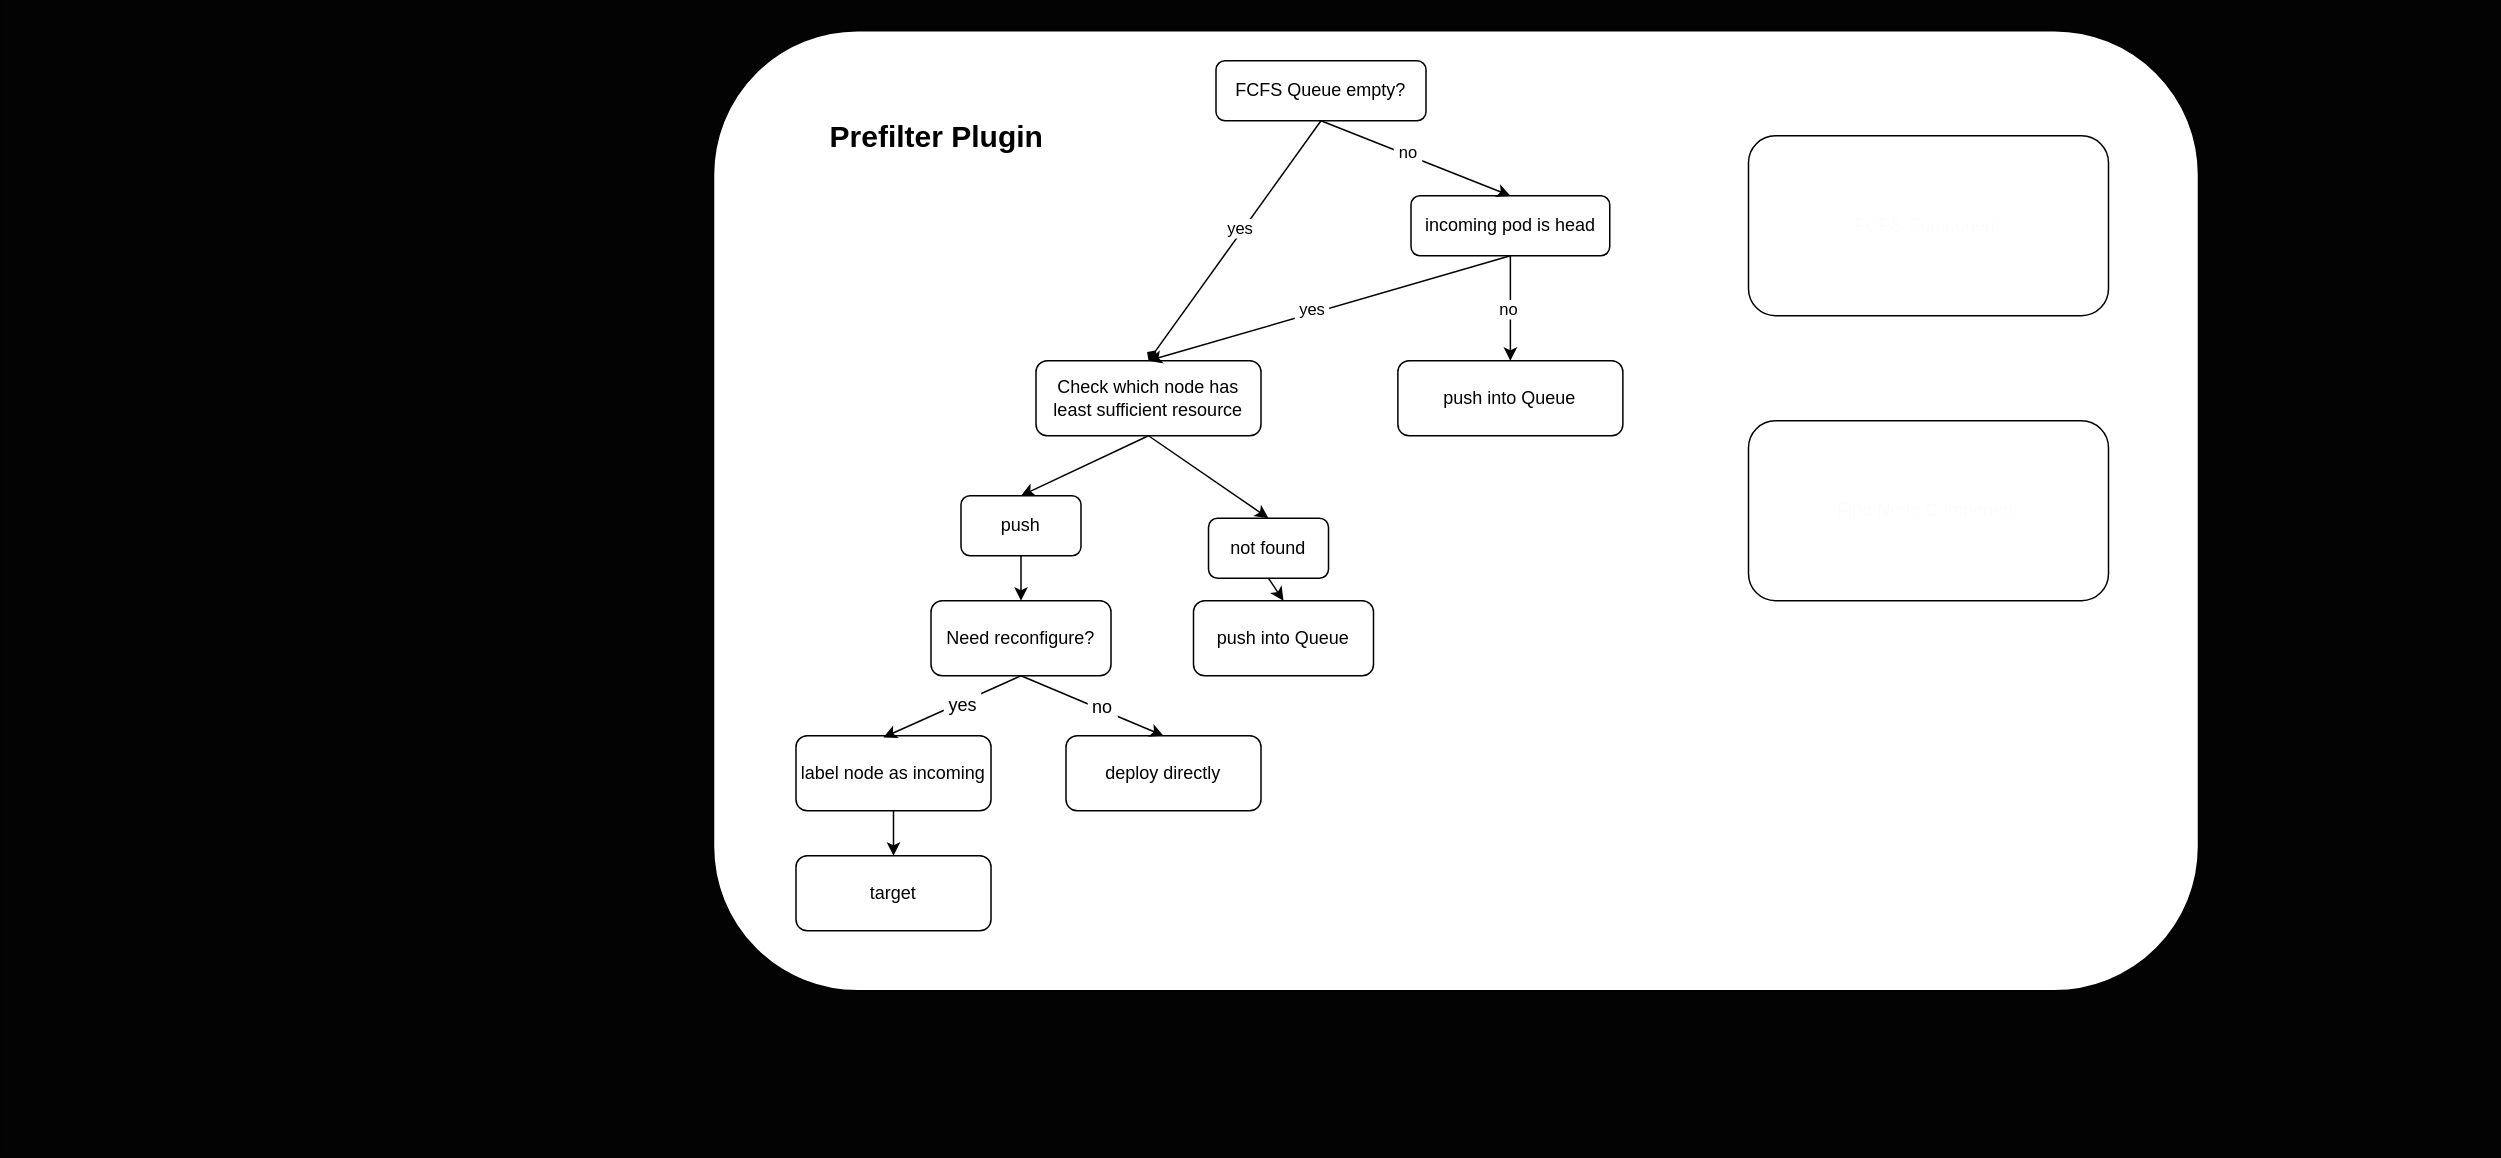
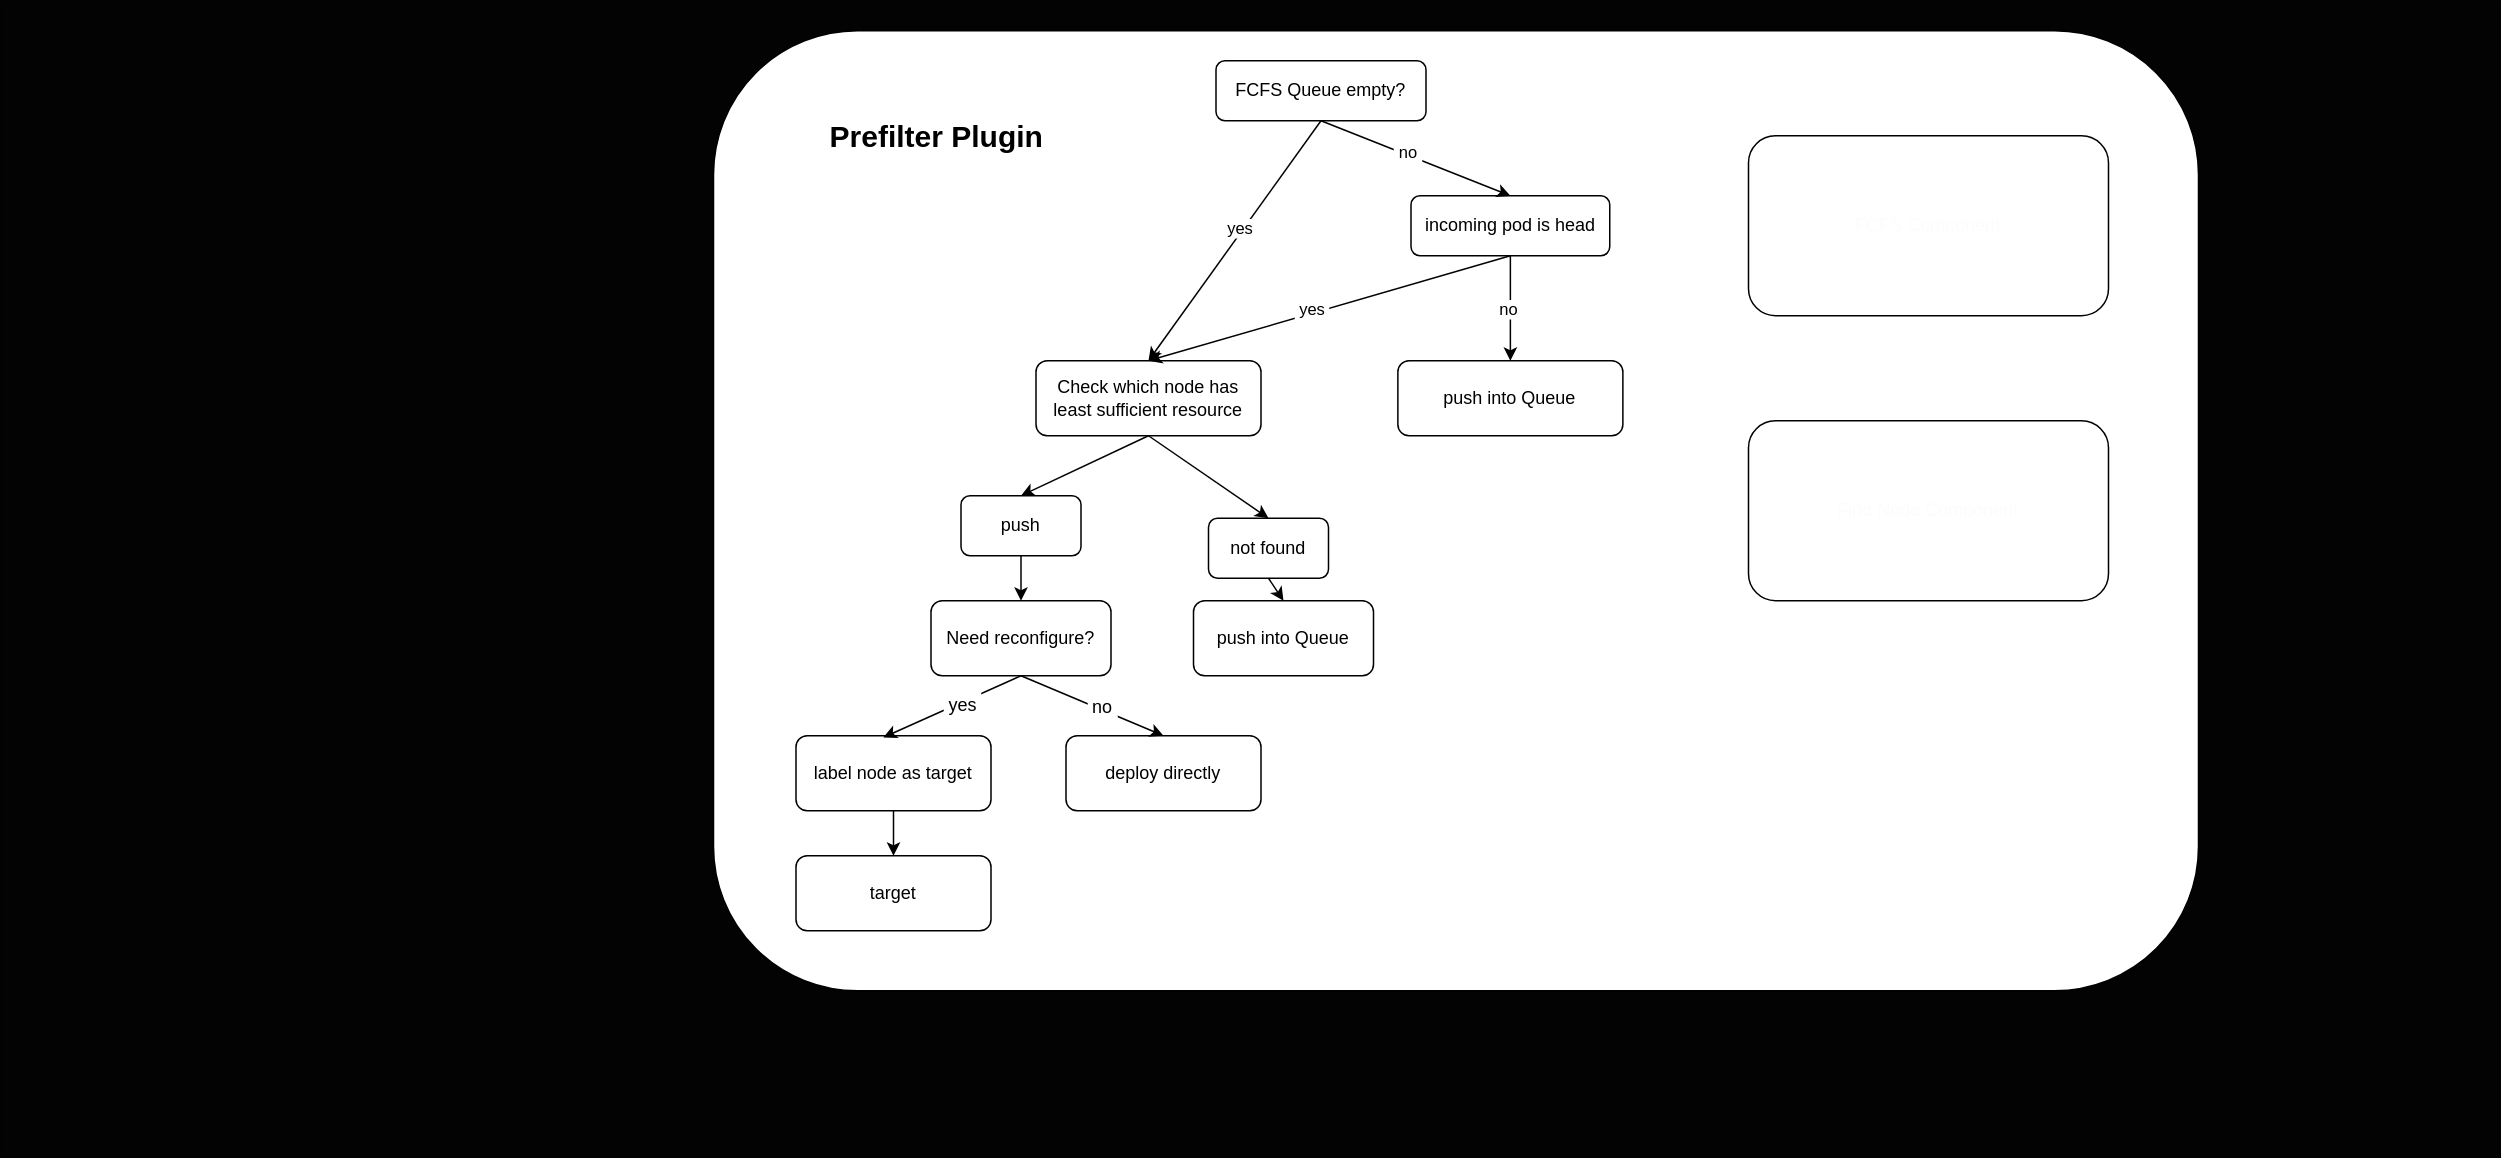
(1156, 351) -> (1154, 352)
(893, 773) -> (893, 773)
